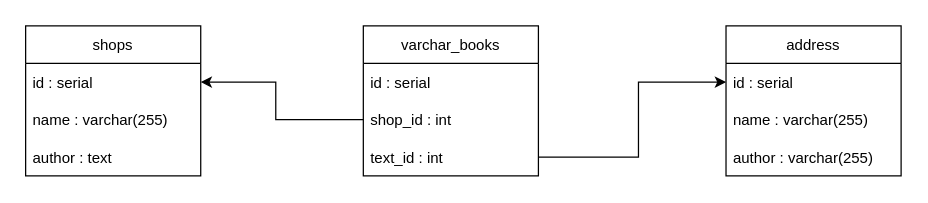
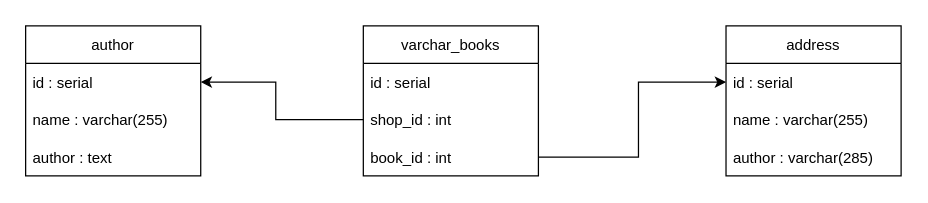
(113, 45) -> (113, 45)
(415, 158) -> (415, 158)
(815, 158) -> (815, 158)
